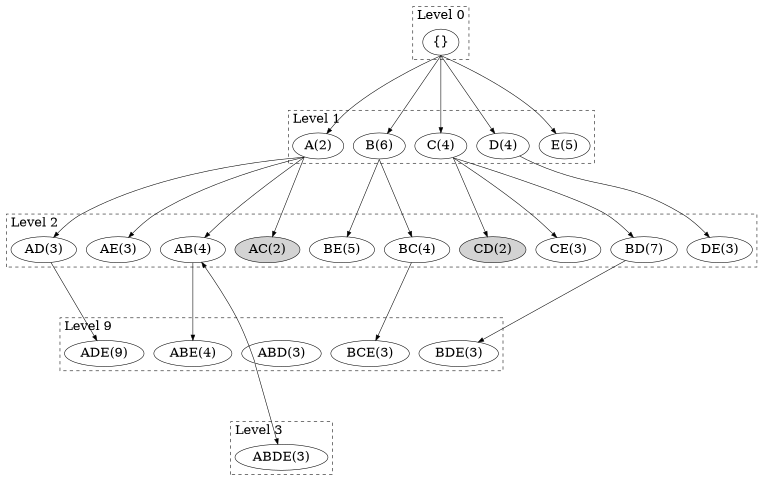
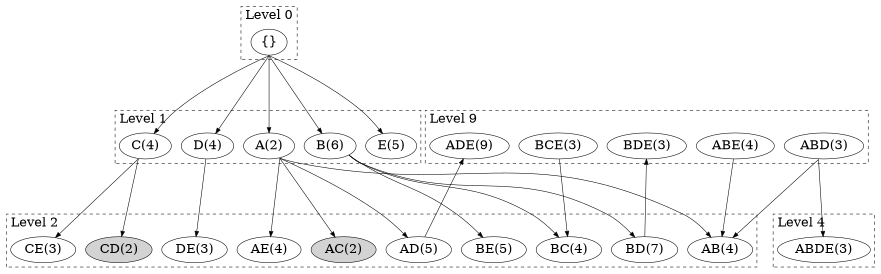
(545, 188) -> (493, 186)
(44, 250) -> (419, 250)
(118, 250) -> (269, 250)
(193, 299) -> (728, 195)
(395, 299) -> (563, 192)
(259, 431) -> (801, 223)
